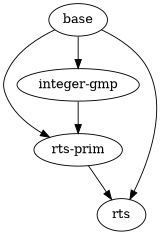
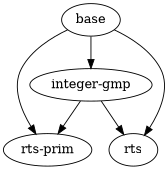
(97, 179) -> (110, 114)
